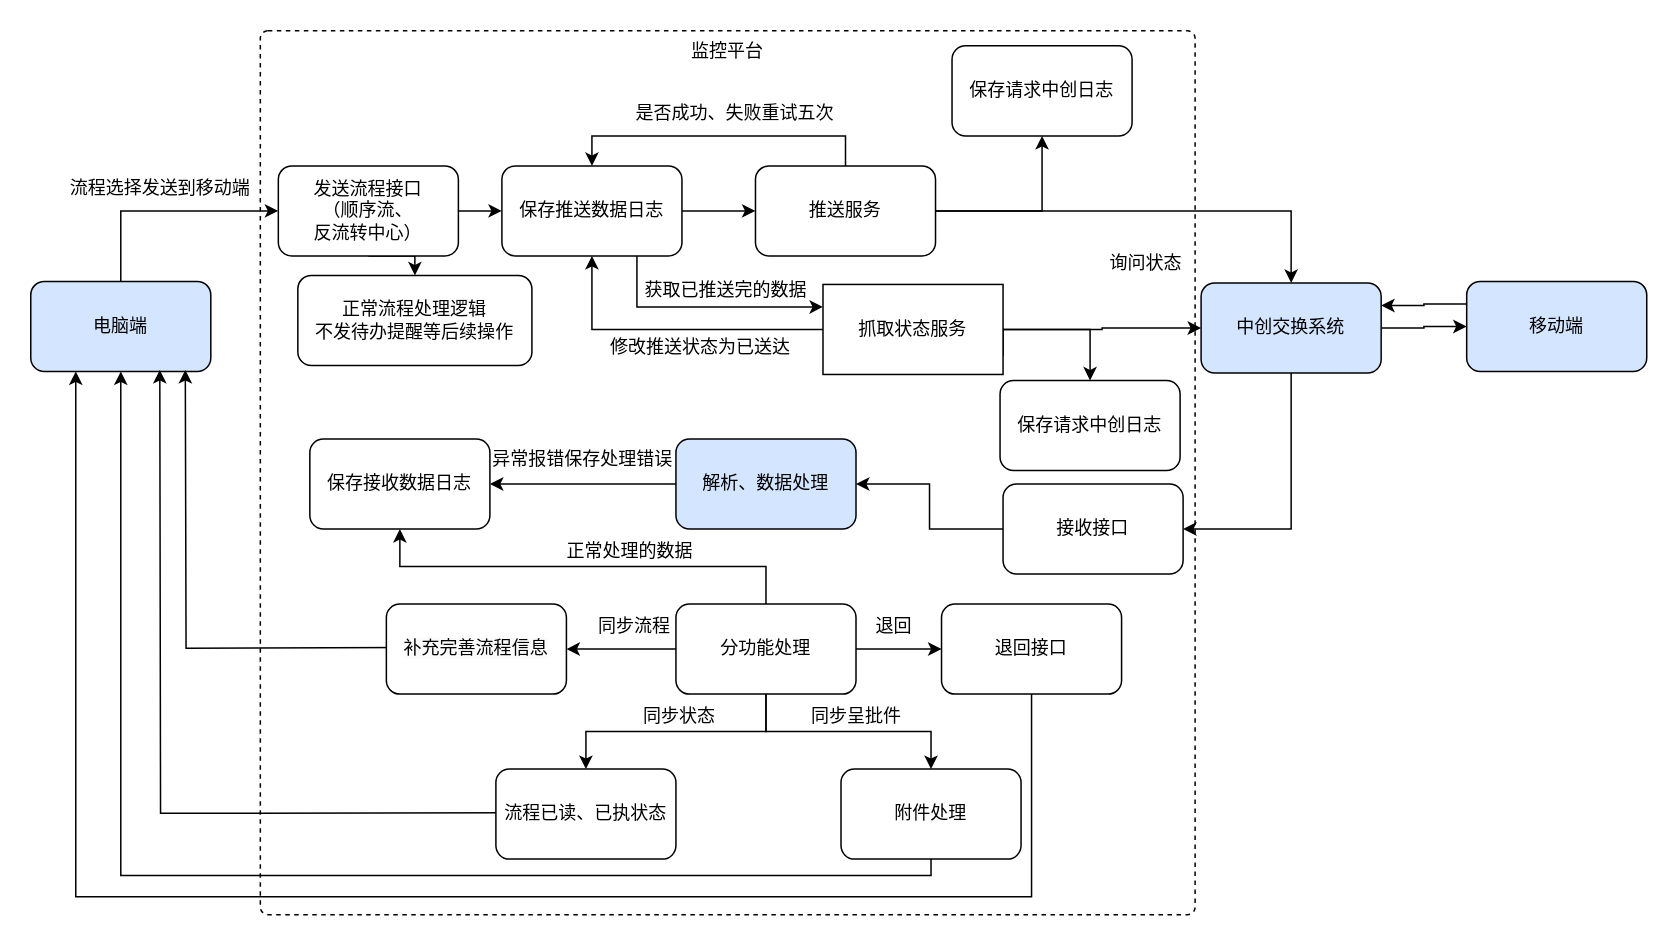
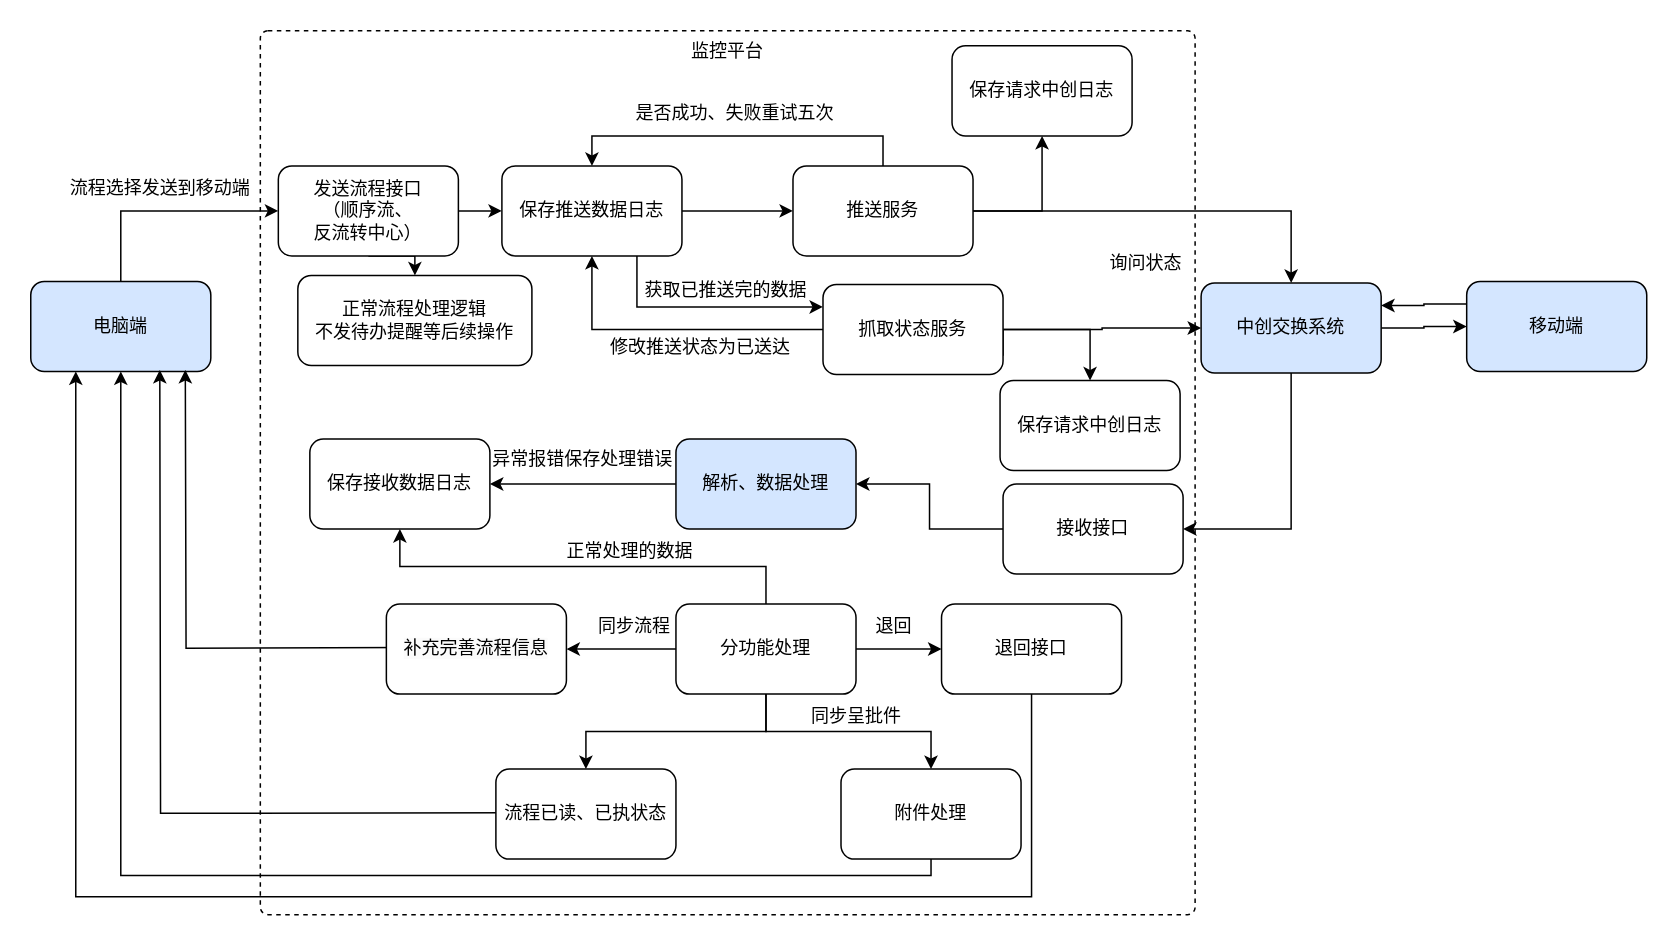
(845, 211) -> (883, 211)
(913, 329) -> (913, 329)
(679, 716) -> none
